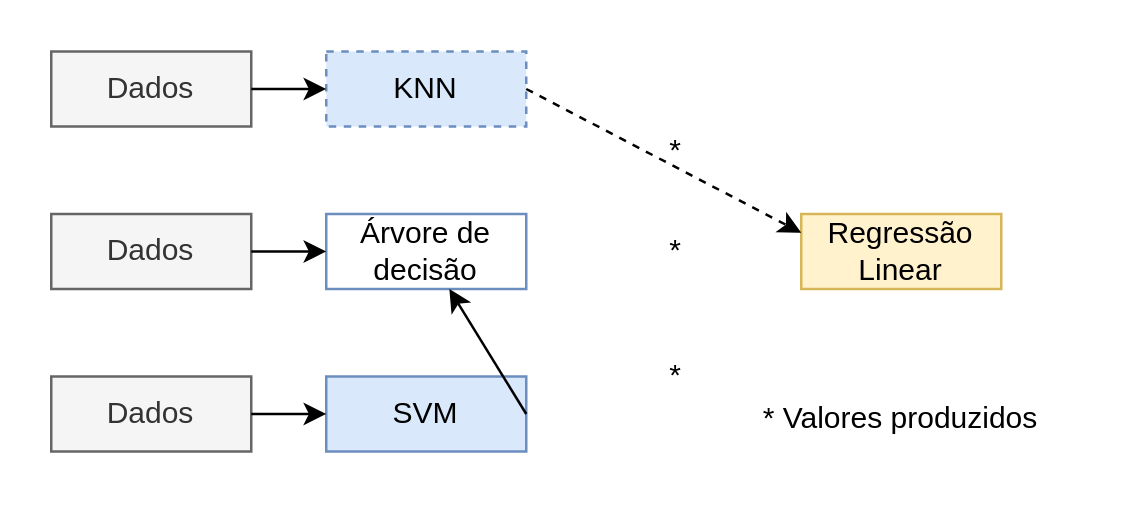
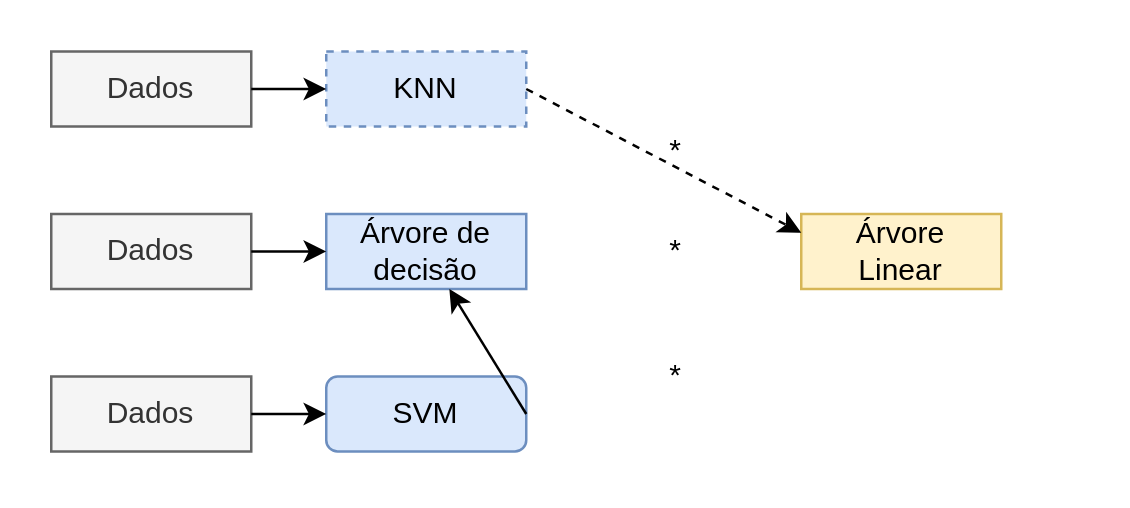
(426, 251) -> (426, 251)
(901, 251) -> (901, 251)
(426, 414) -> (426, 414)
(901, 419) -> none
